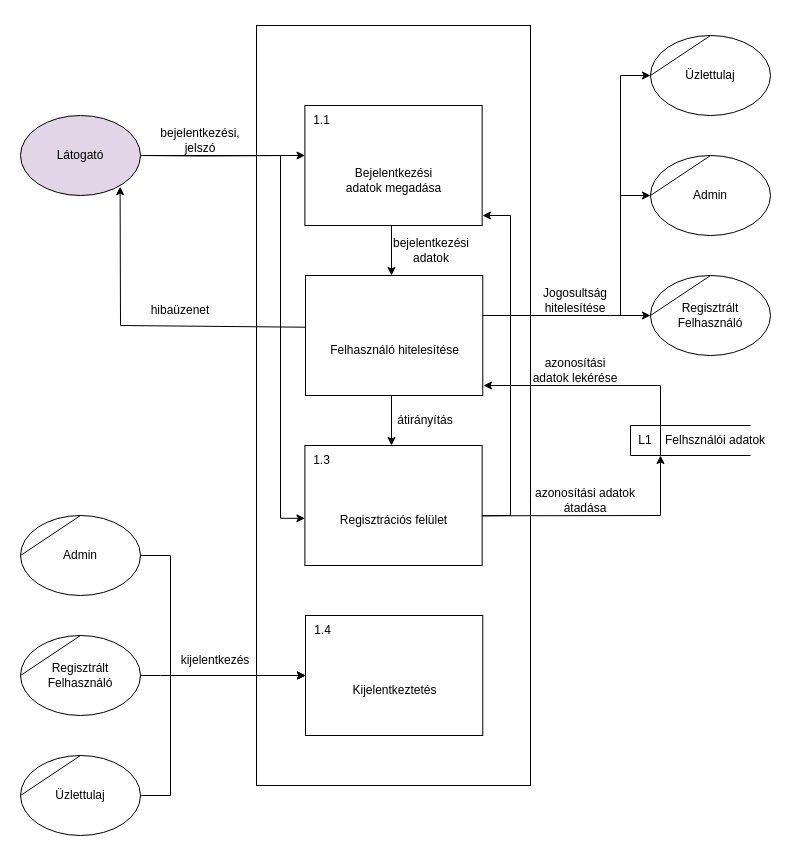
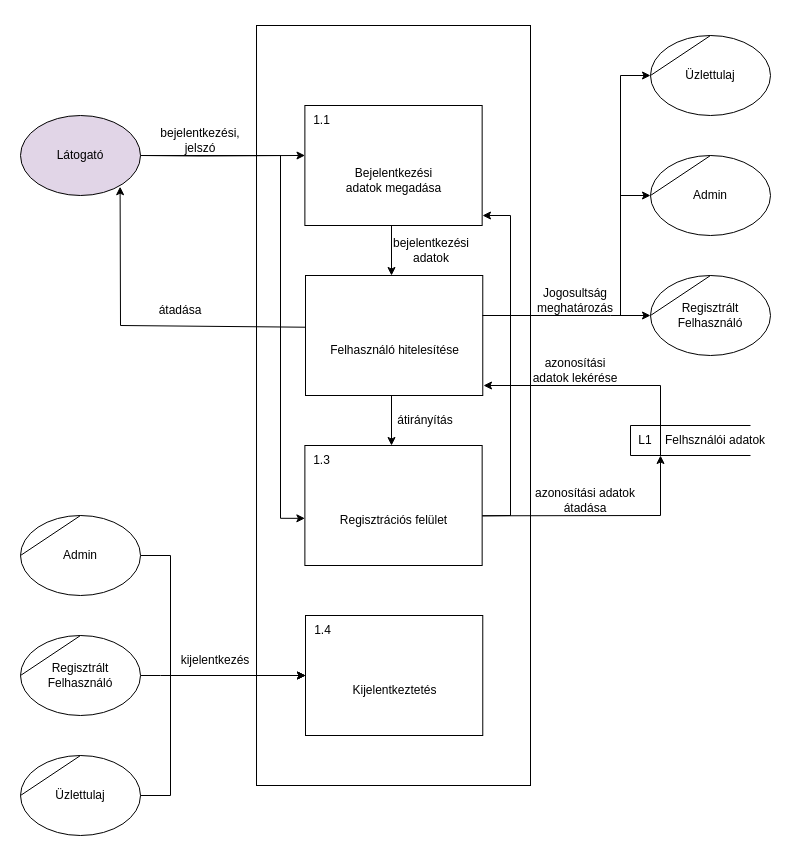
(576, 301) -> (576, 301)
(181, 311) -> (181, 311)
